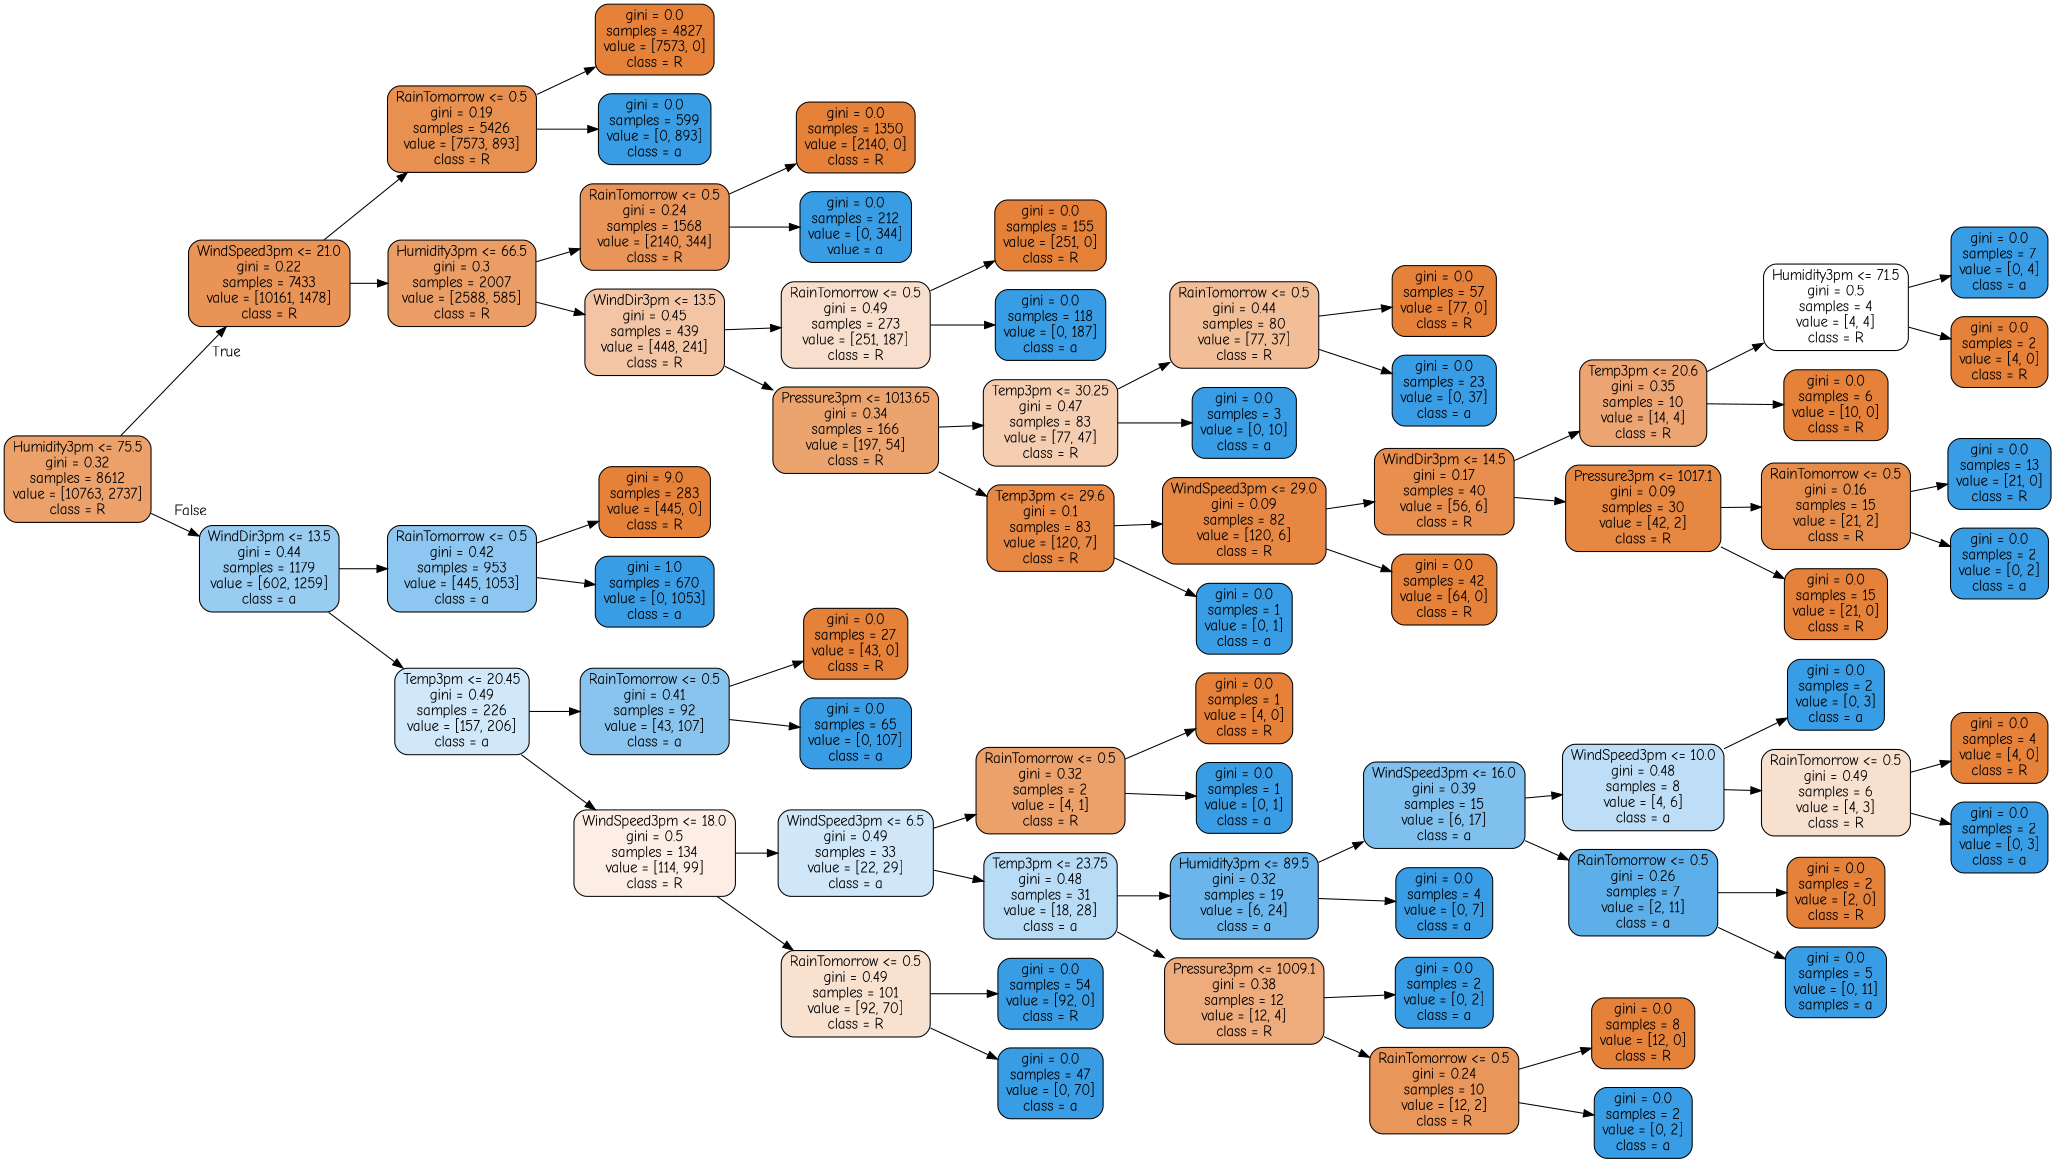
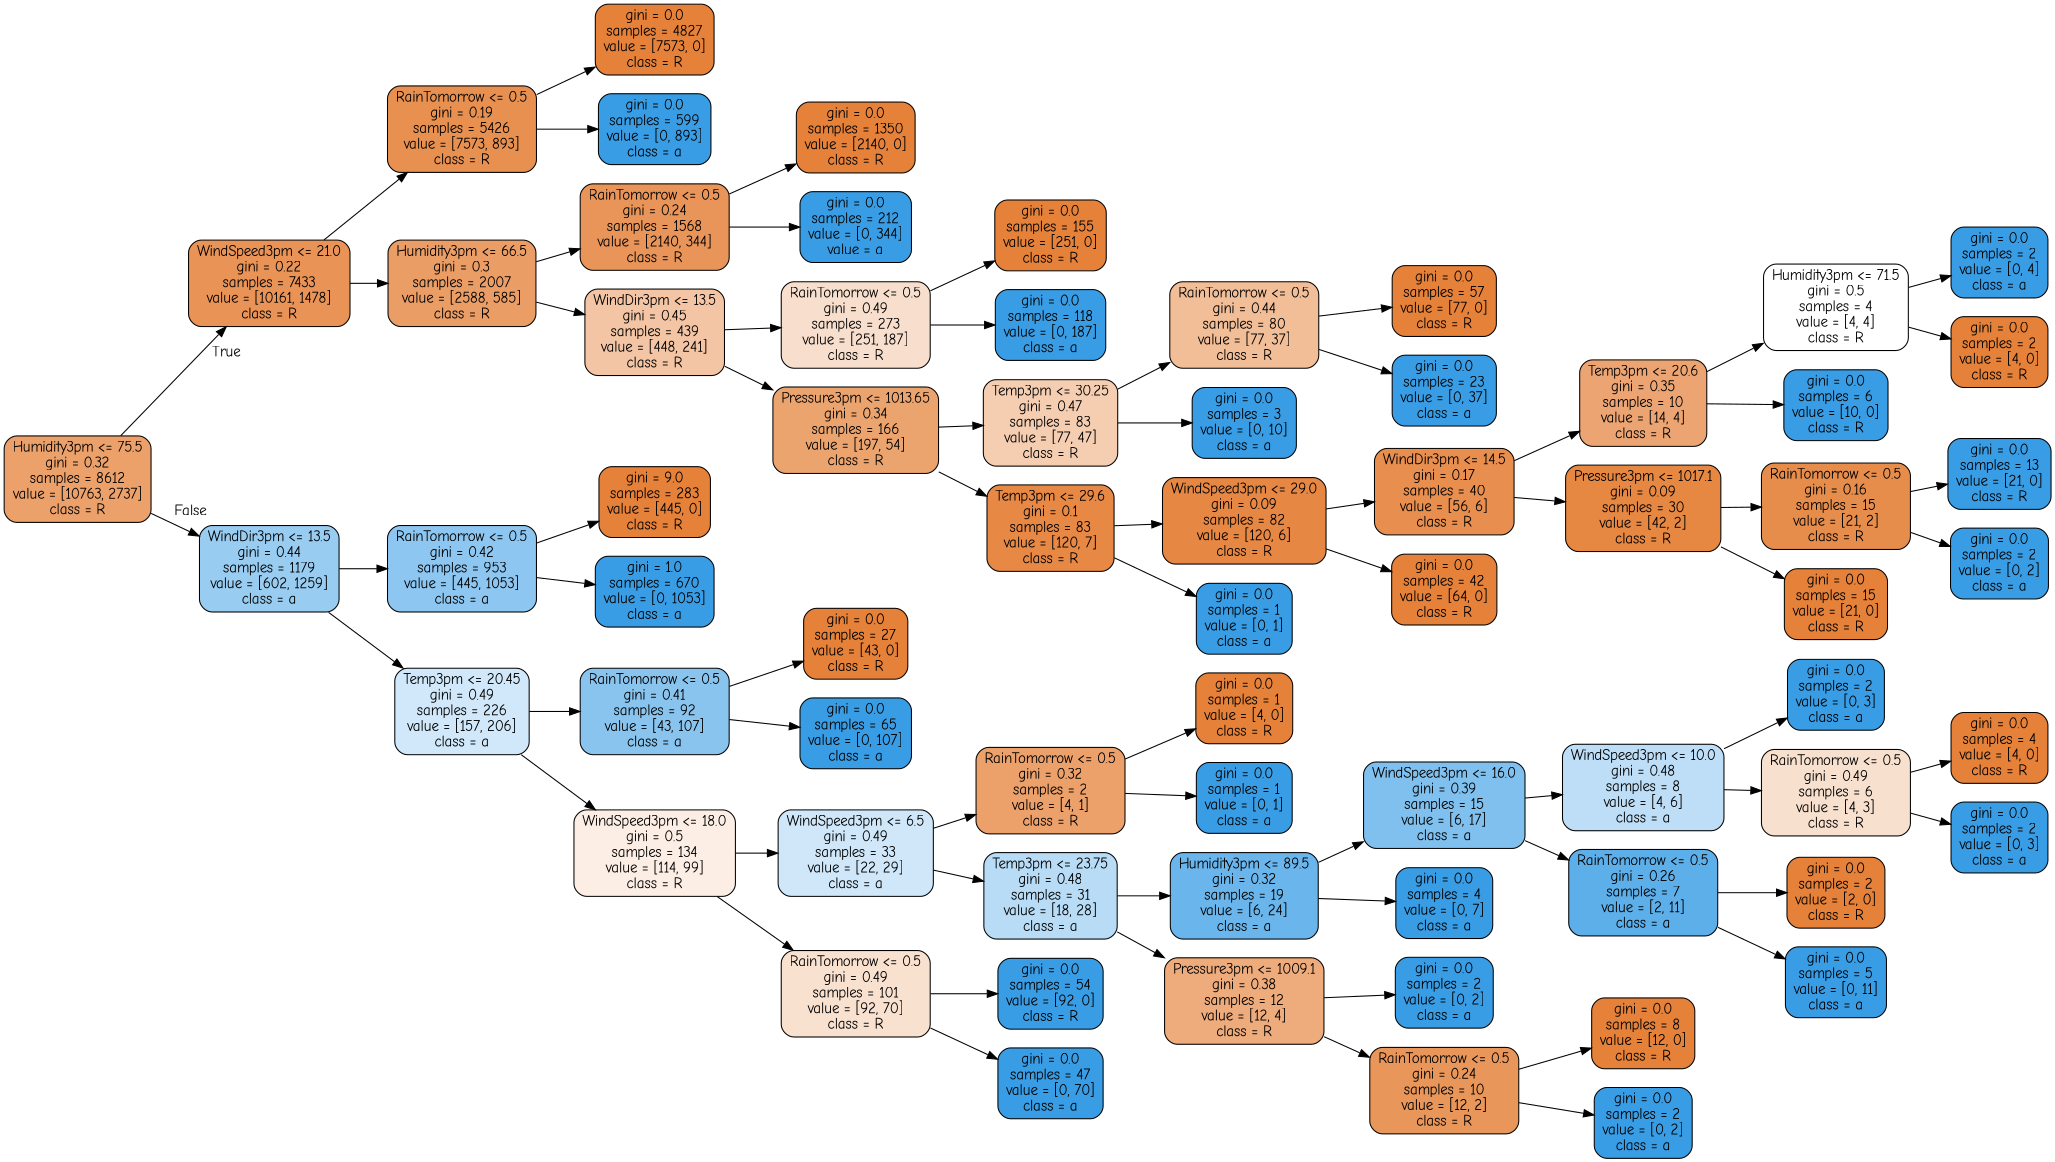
(1999, 262) -> (1999, 262)
(1836, 405) -> (1836, 405)
(1836, 982) -> (1836, 982)
